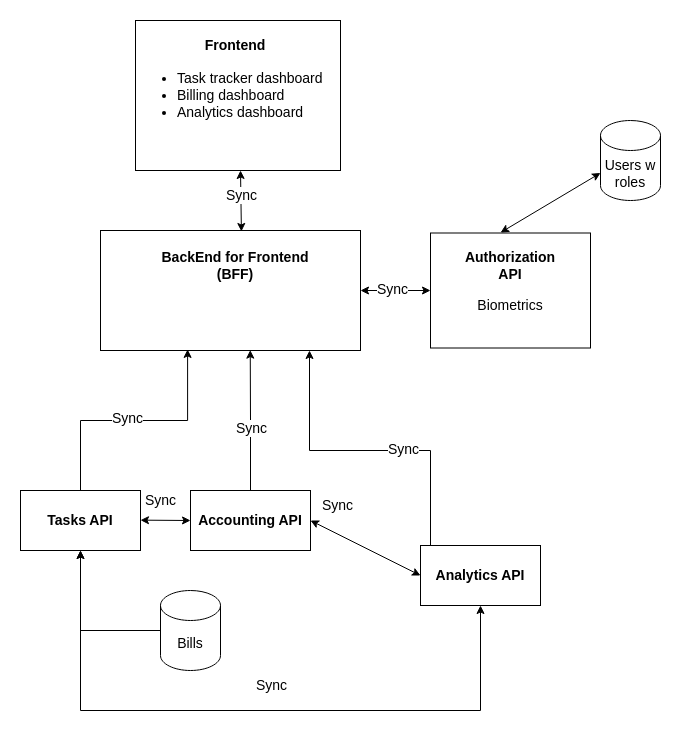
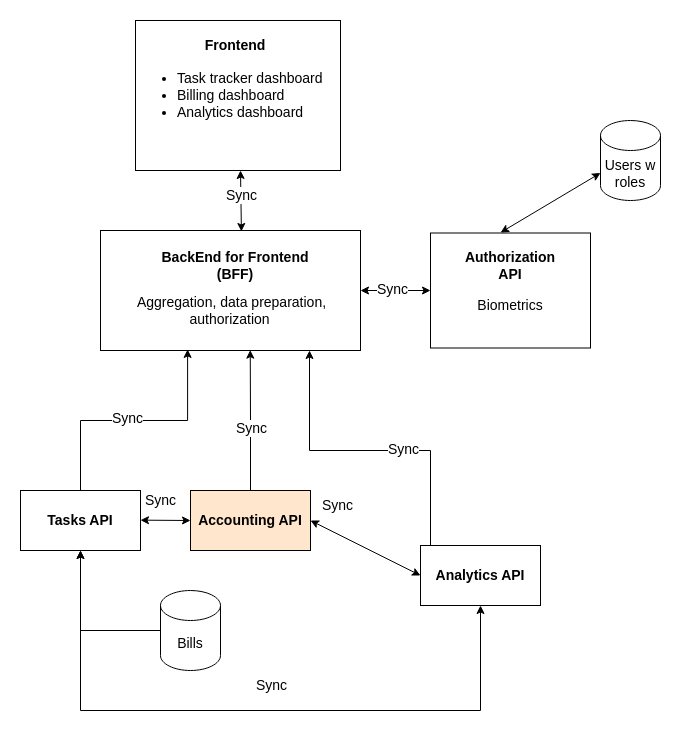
none -> (232, 311)
(251, 521) -> (251, 521)
